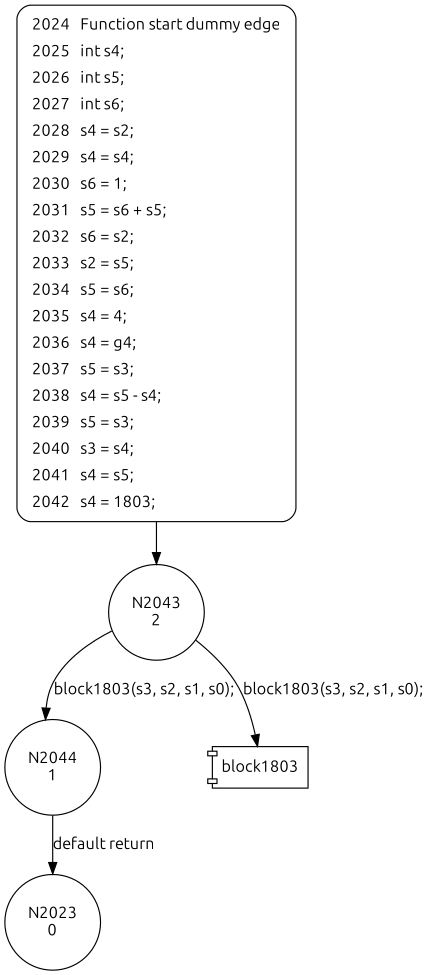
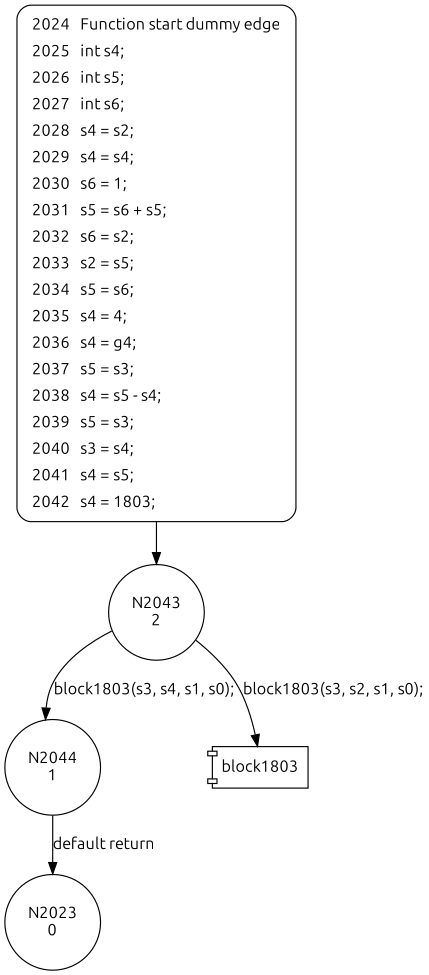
(144, 690) -> (144, 690)
